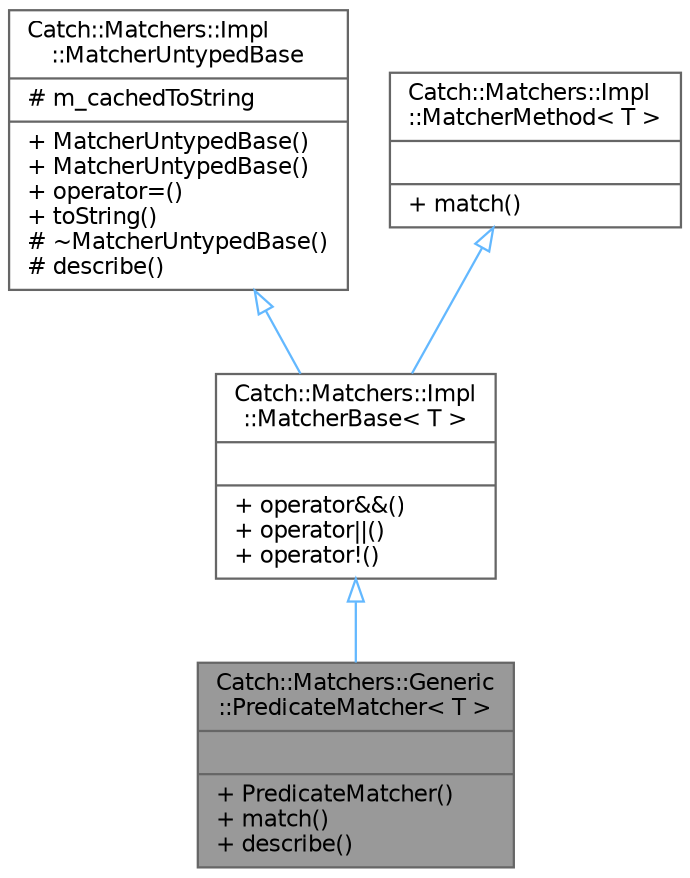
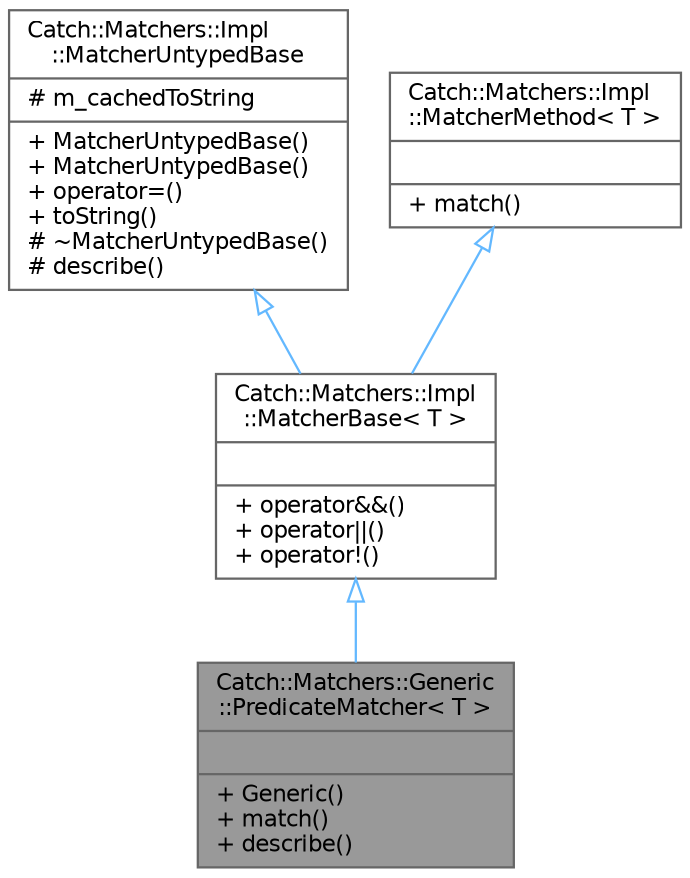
(335, 795) -> (281, 795)
